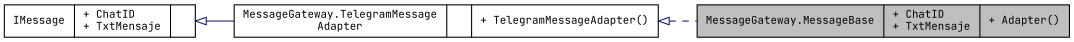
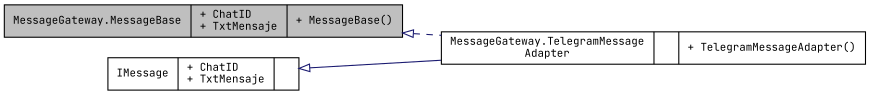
(683, 21) -> (427, 34)
(1025, 21) -> (345, 21)
